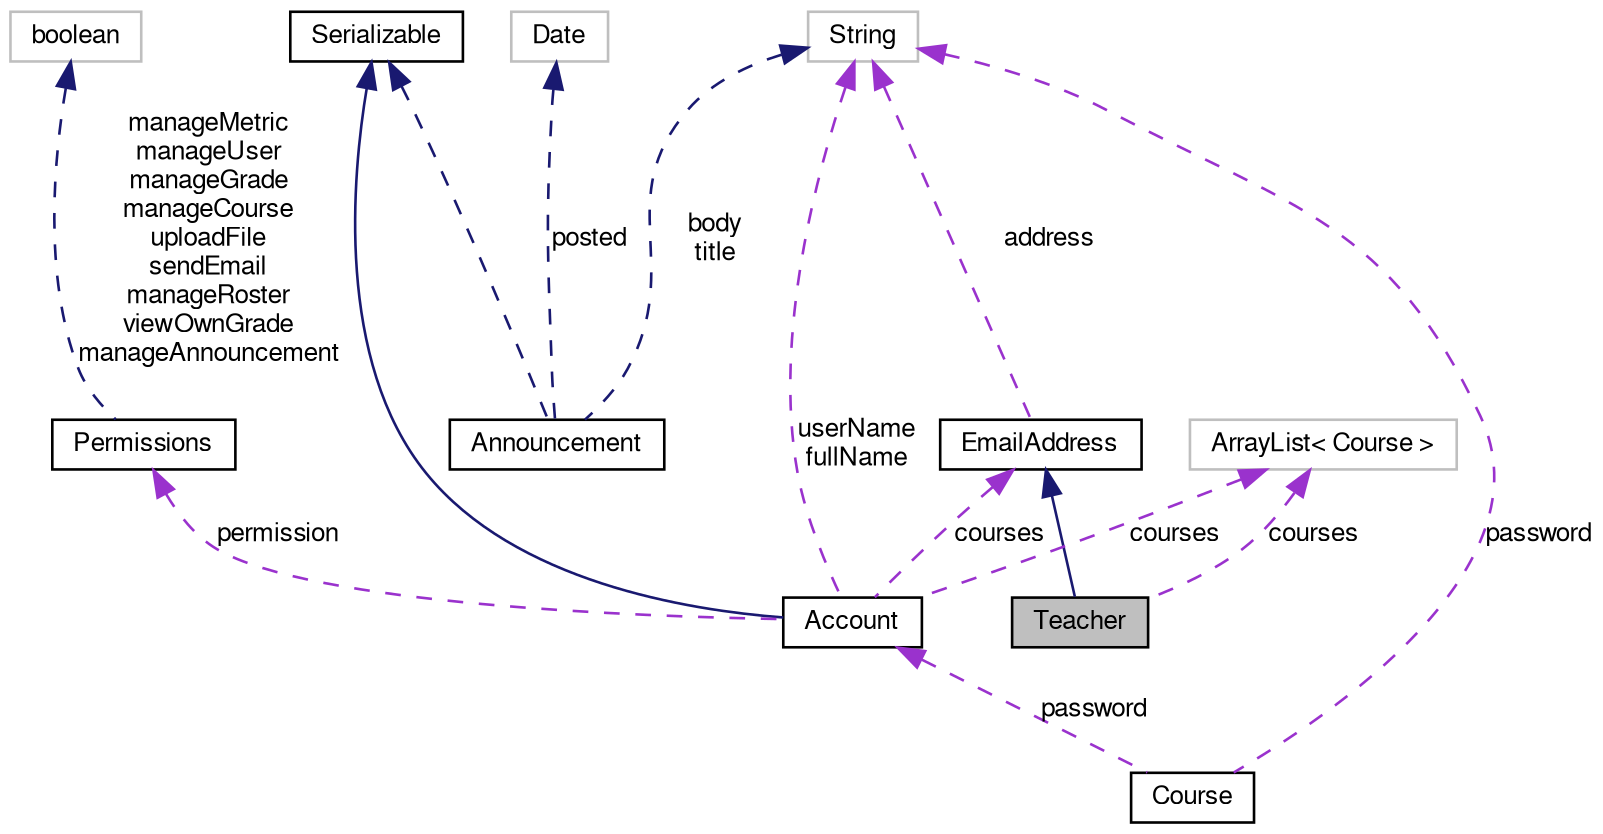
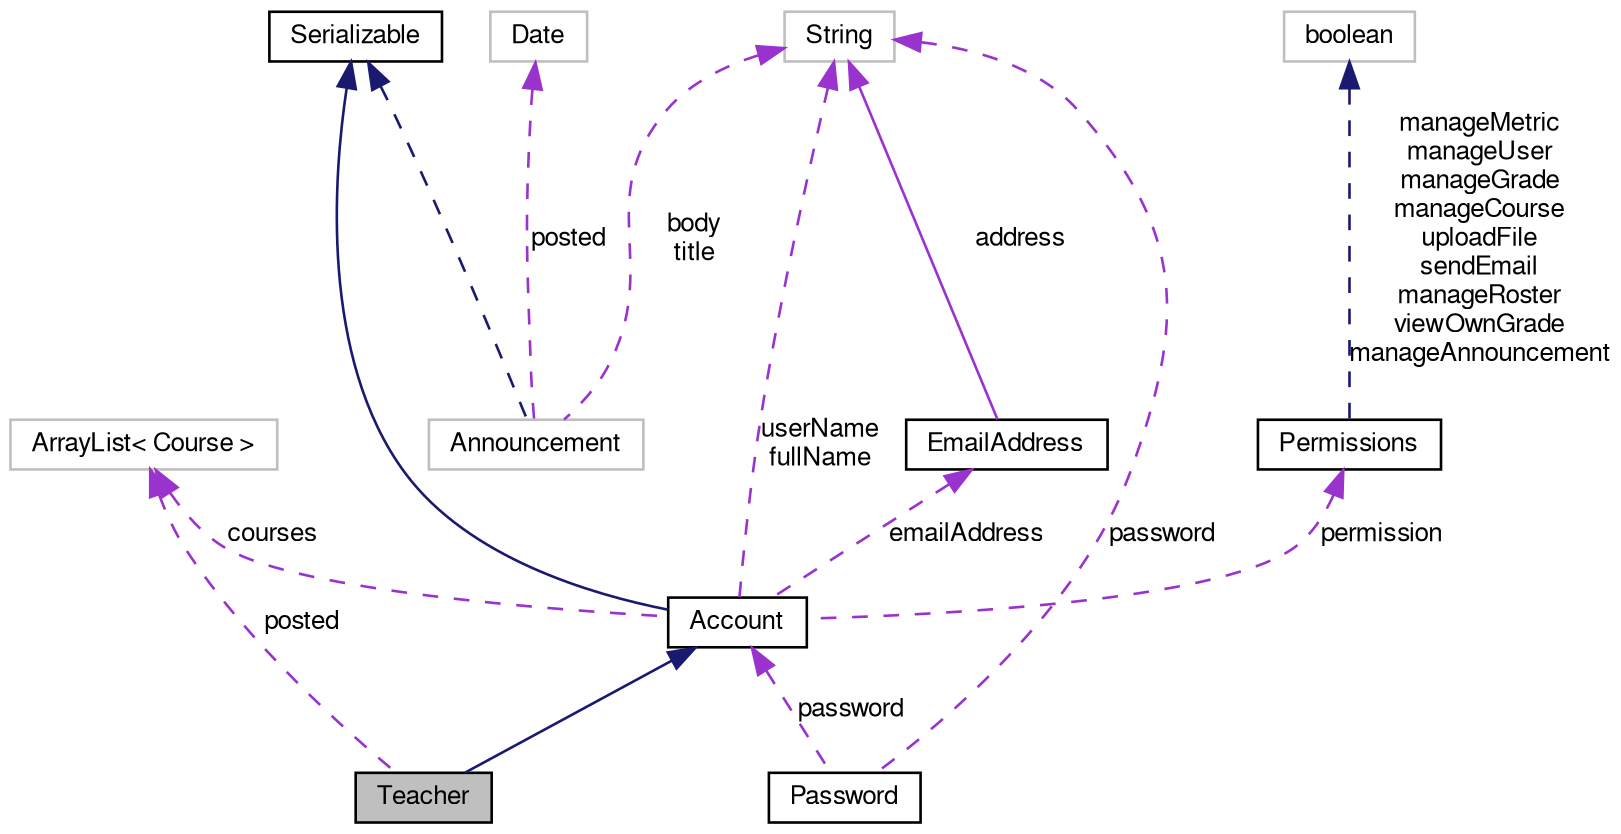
(650, 215) -> (629, 216)
(957, 253) -> (928, 253)
(548, 254) -> (527, 254)
(557, 445) -> (536, 445)
(1060, 531) -> (569, 716)
(1000, 535) -> (968, 535)
(1314, 535) -> (302, 622)
(1193, 798) -> (845, 798)
